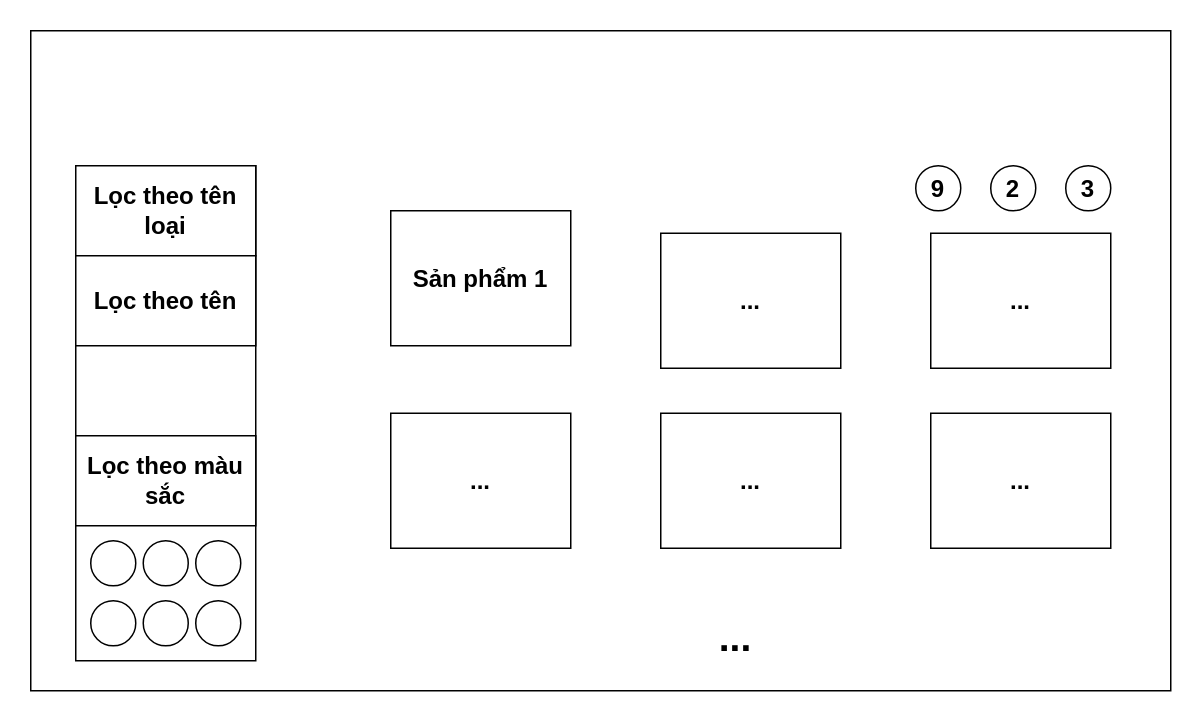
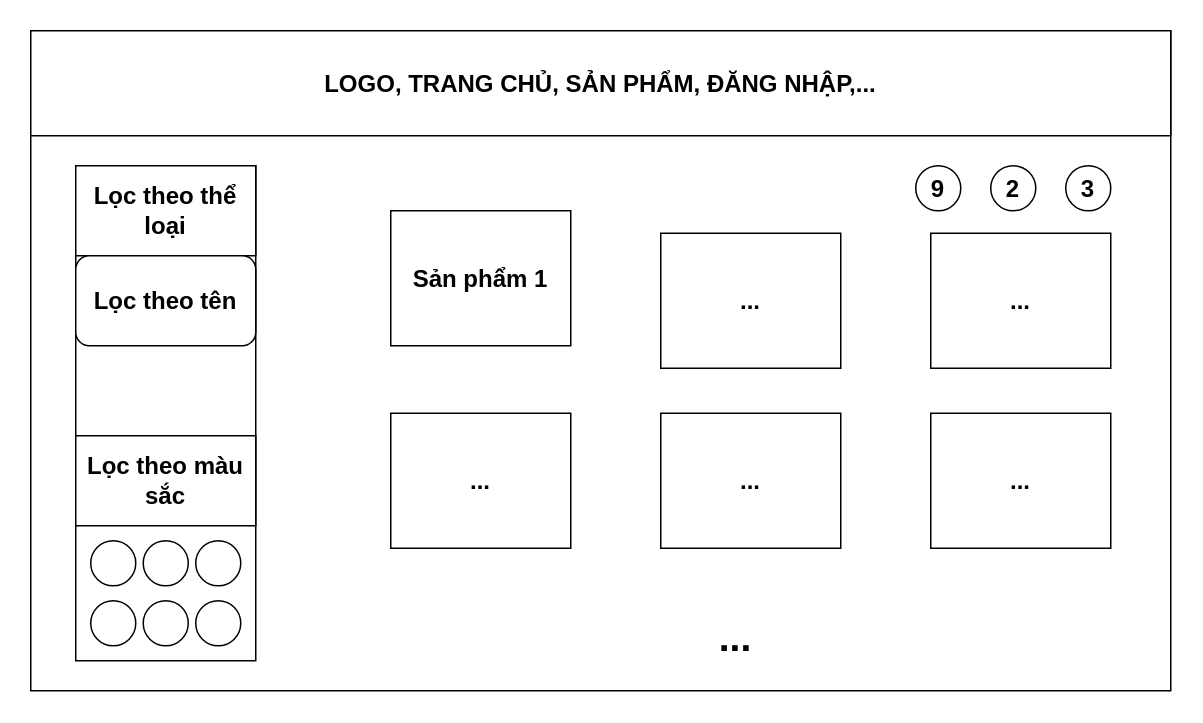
none -> (601, 83)
(166, 211) -> (166, 211)
(166, 301) -> (166, 301)
